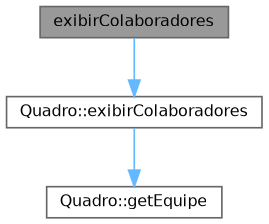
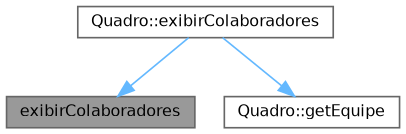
(134, 59) -> (160, 62)
